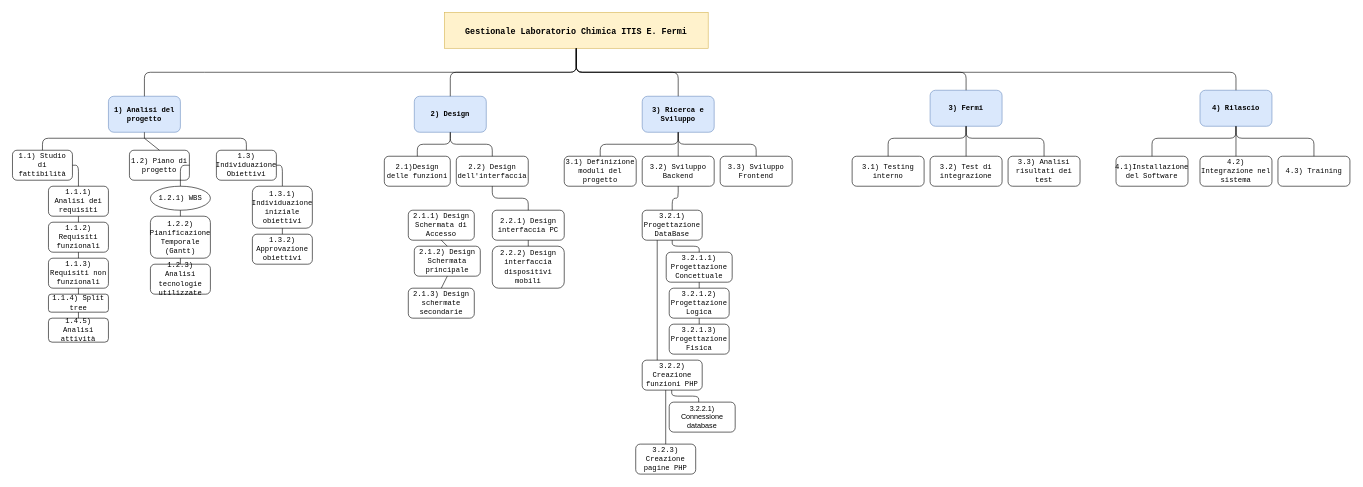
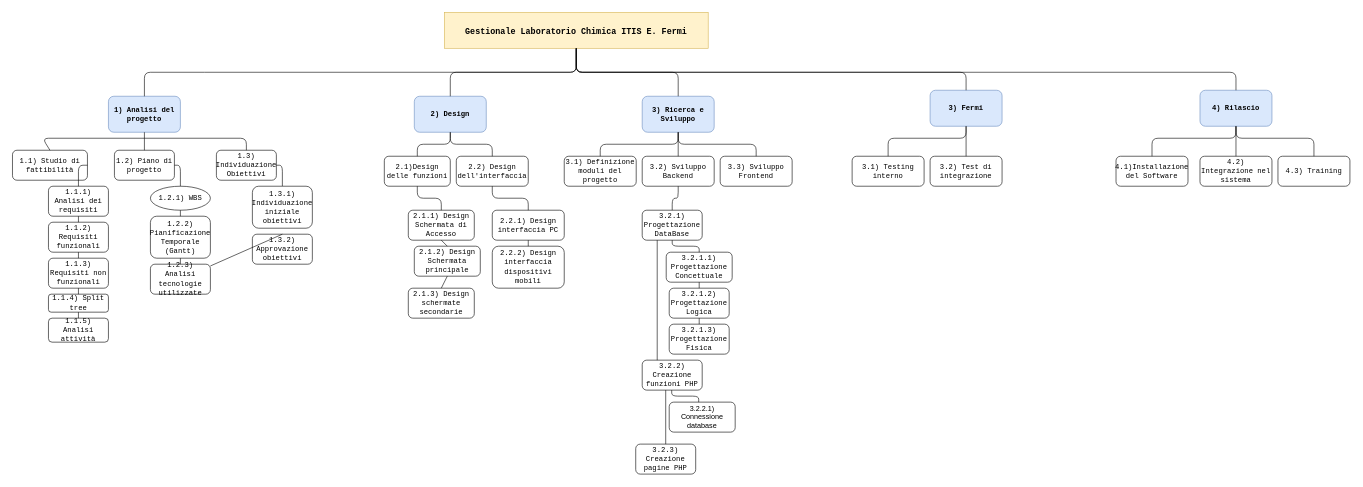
(1014, 138) -> none
(42, 165) -> (50, 165)
(159, 165) -> (144, 165)
(1044, 171) -> none
none -> (429, 198)
(282, 231) -> (246, 250)
(78, 330) -> (78, 330)
